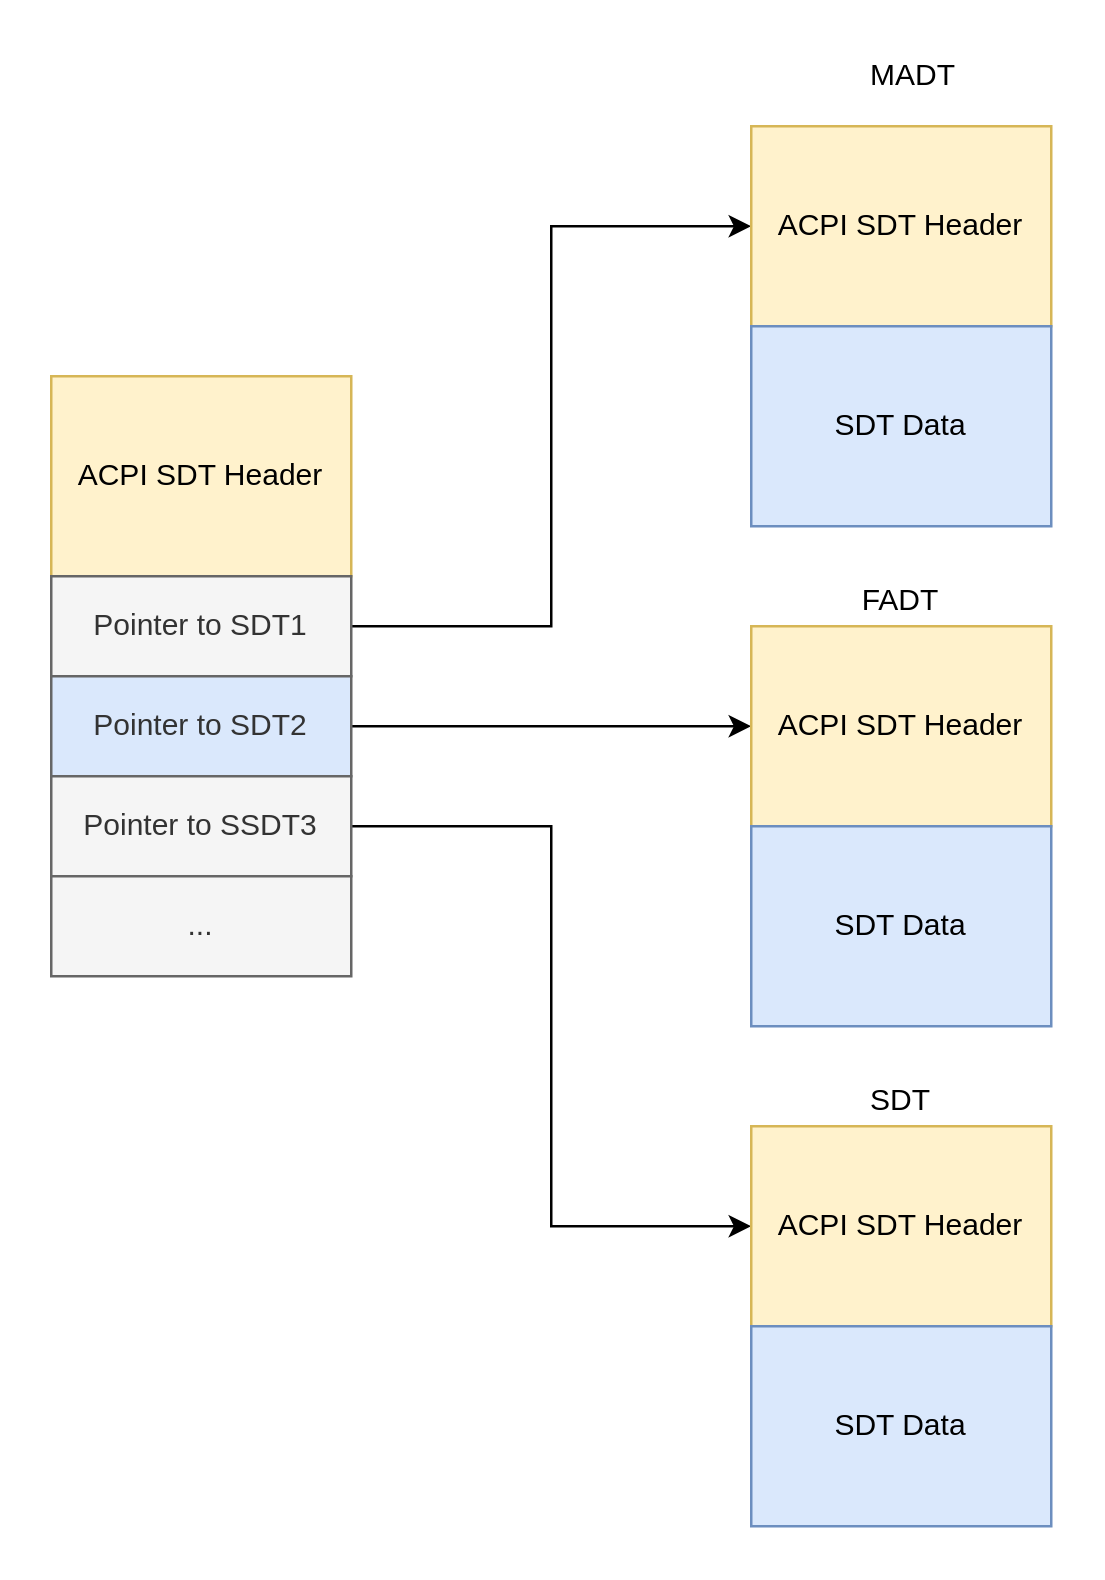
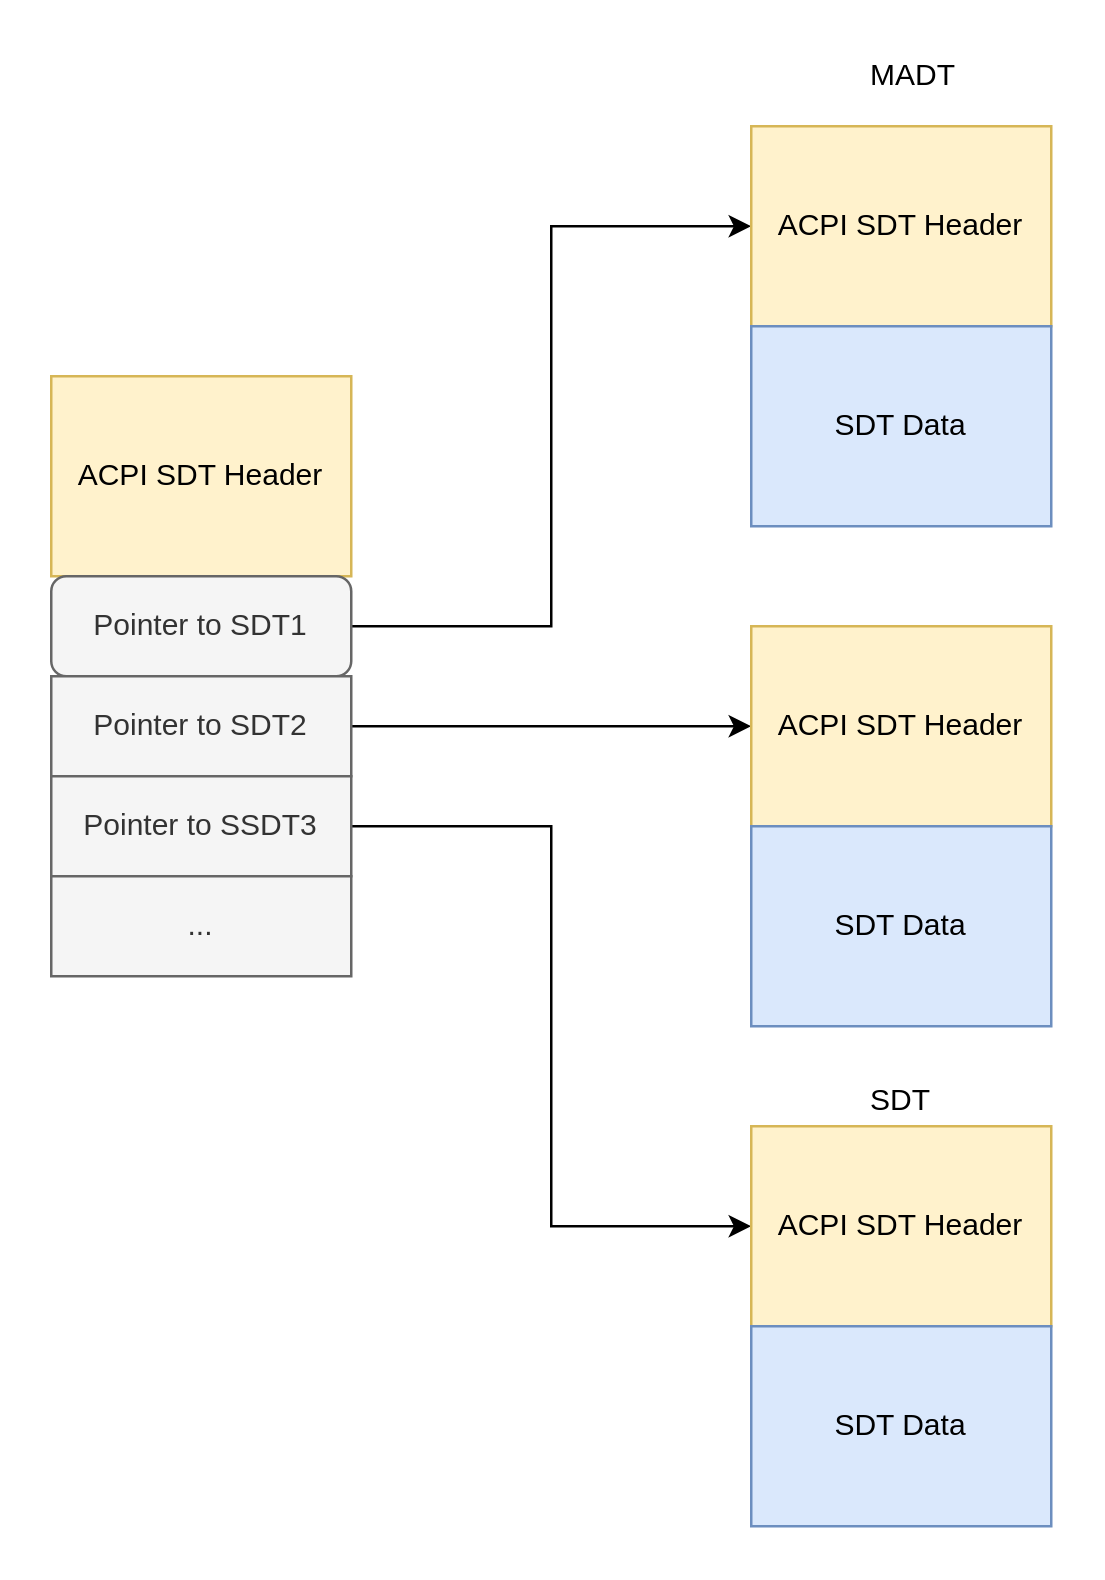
(901, 601) -> none
(201, 626) -> (201, 626)
(201, 726) -> (201, 726)
